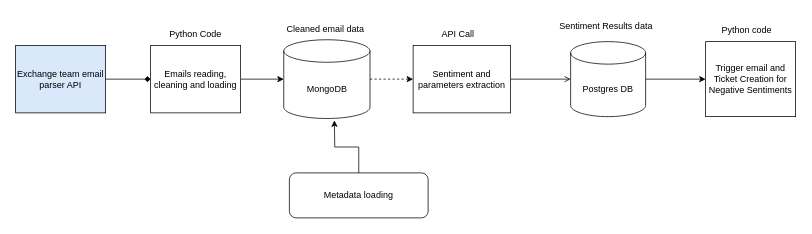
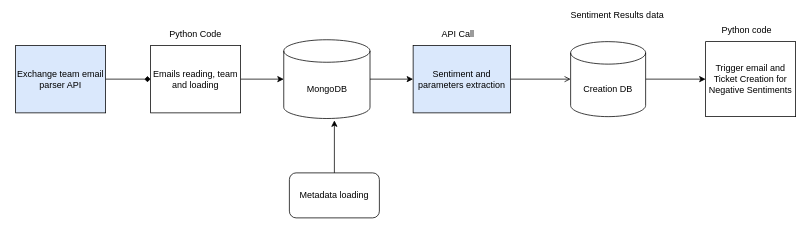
(606, 27) -> (617, 15)
(327, 29) -> none
(195, 79) -> (195, 79)
(388, 79) -> (388, 79)
(462, 79) -> (462, 79)
(608, 89) -> (608, 89)
(359, 195) -> (334, 195)
